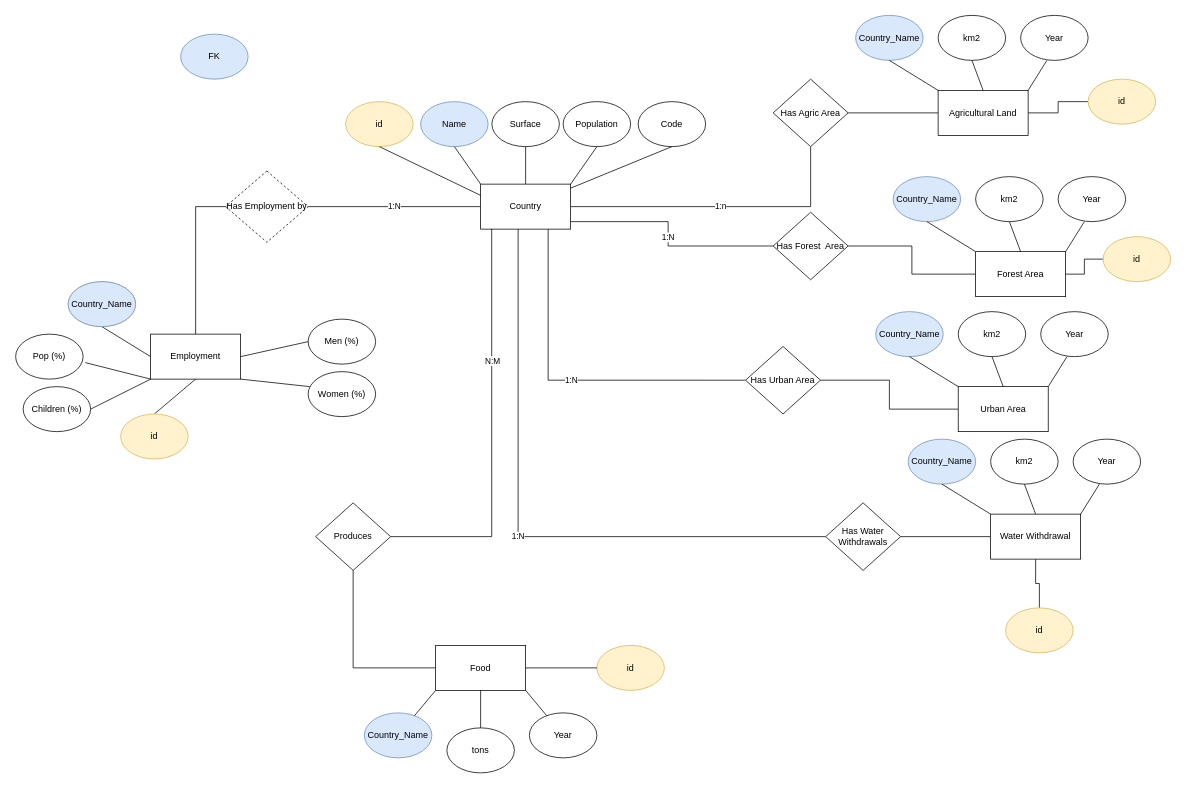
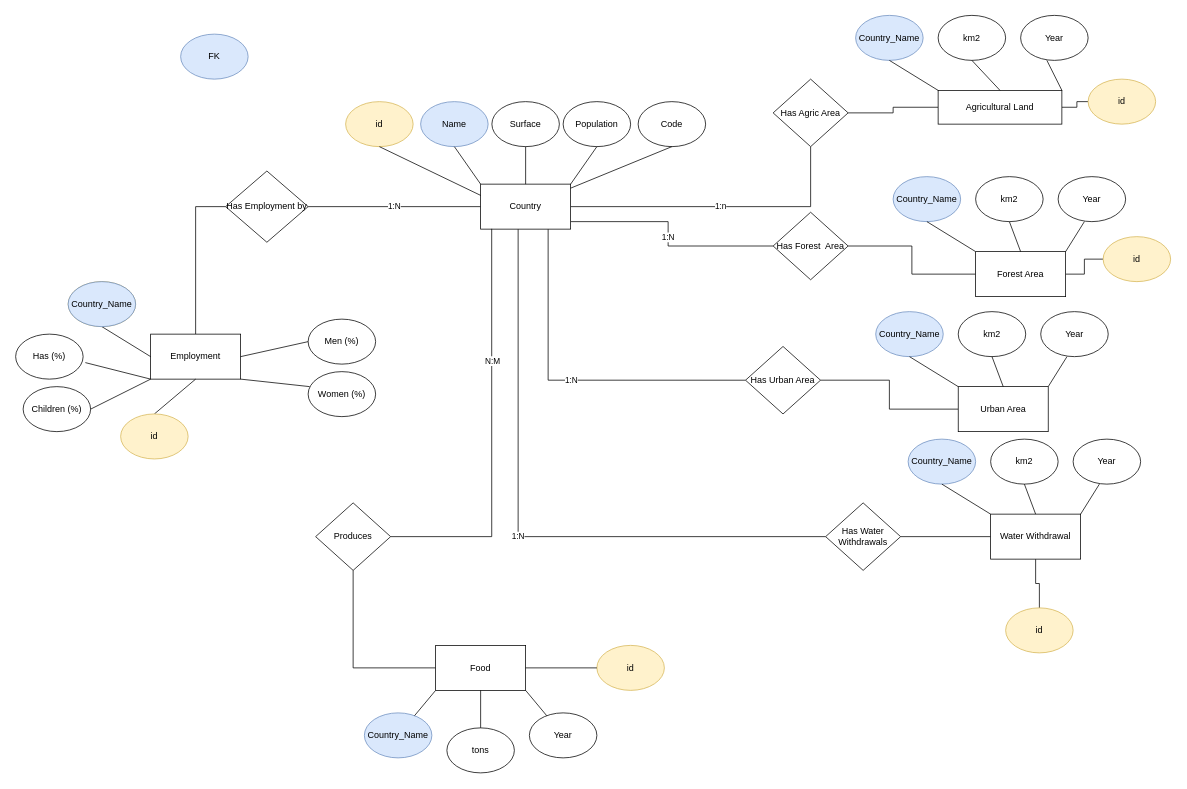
(983, 113) -> (1000, 107)
(267, 207) -> (267, 207)
(49, 357) -> (49, 357)
